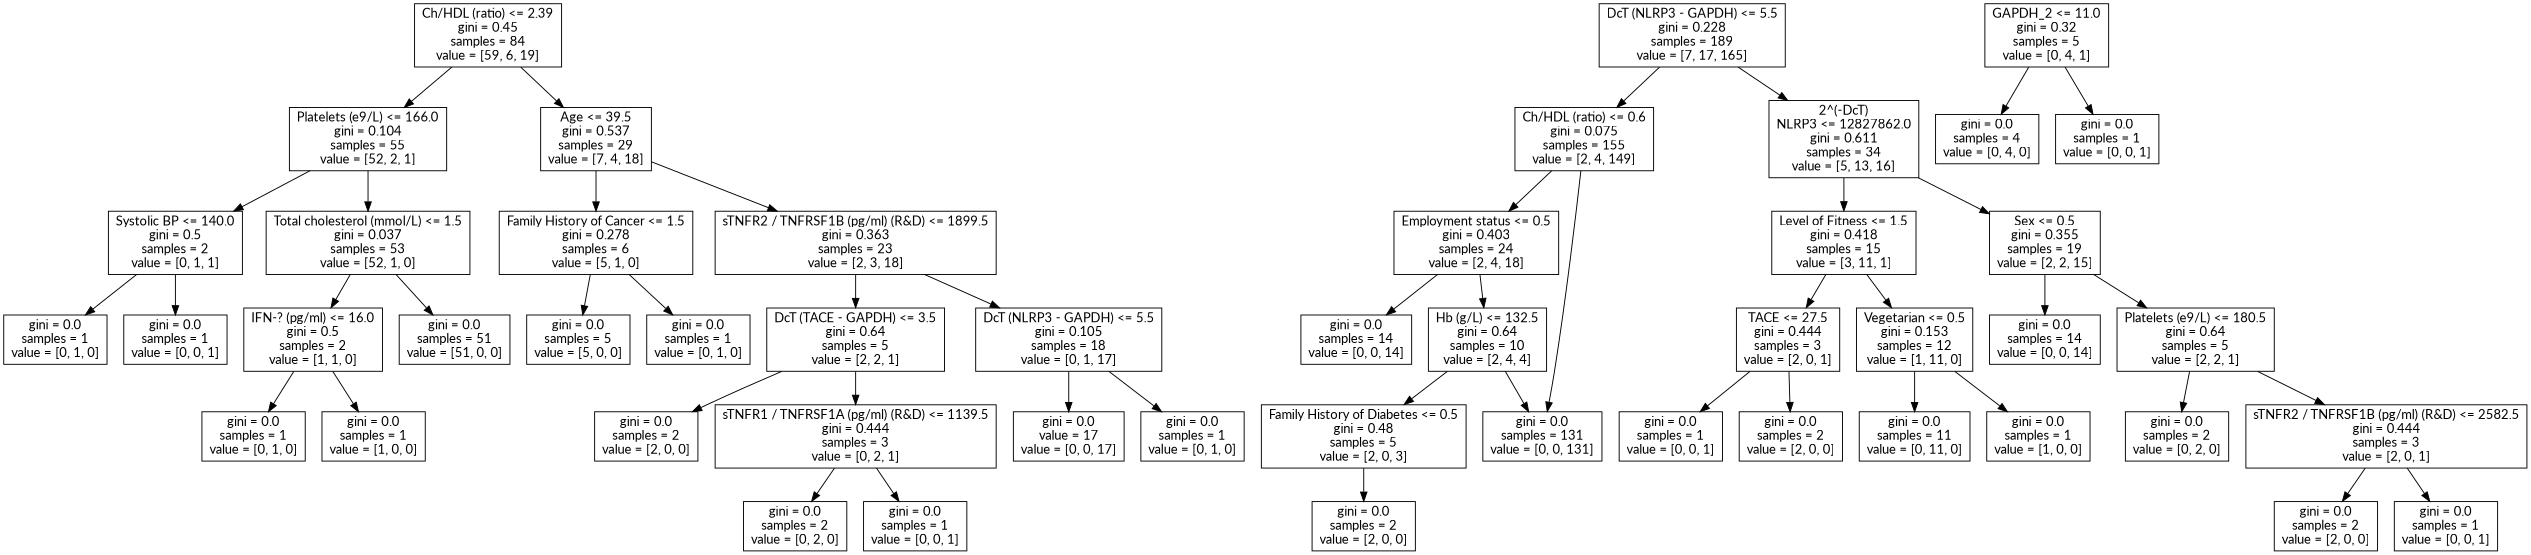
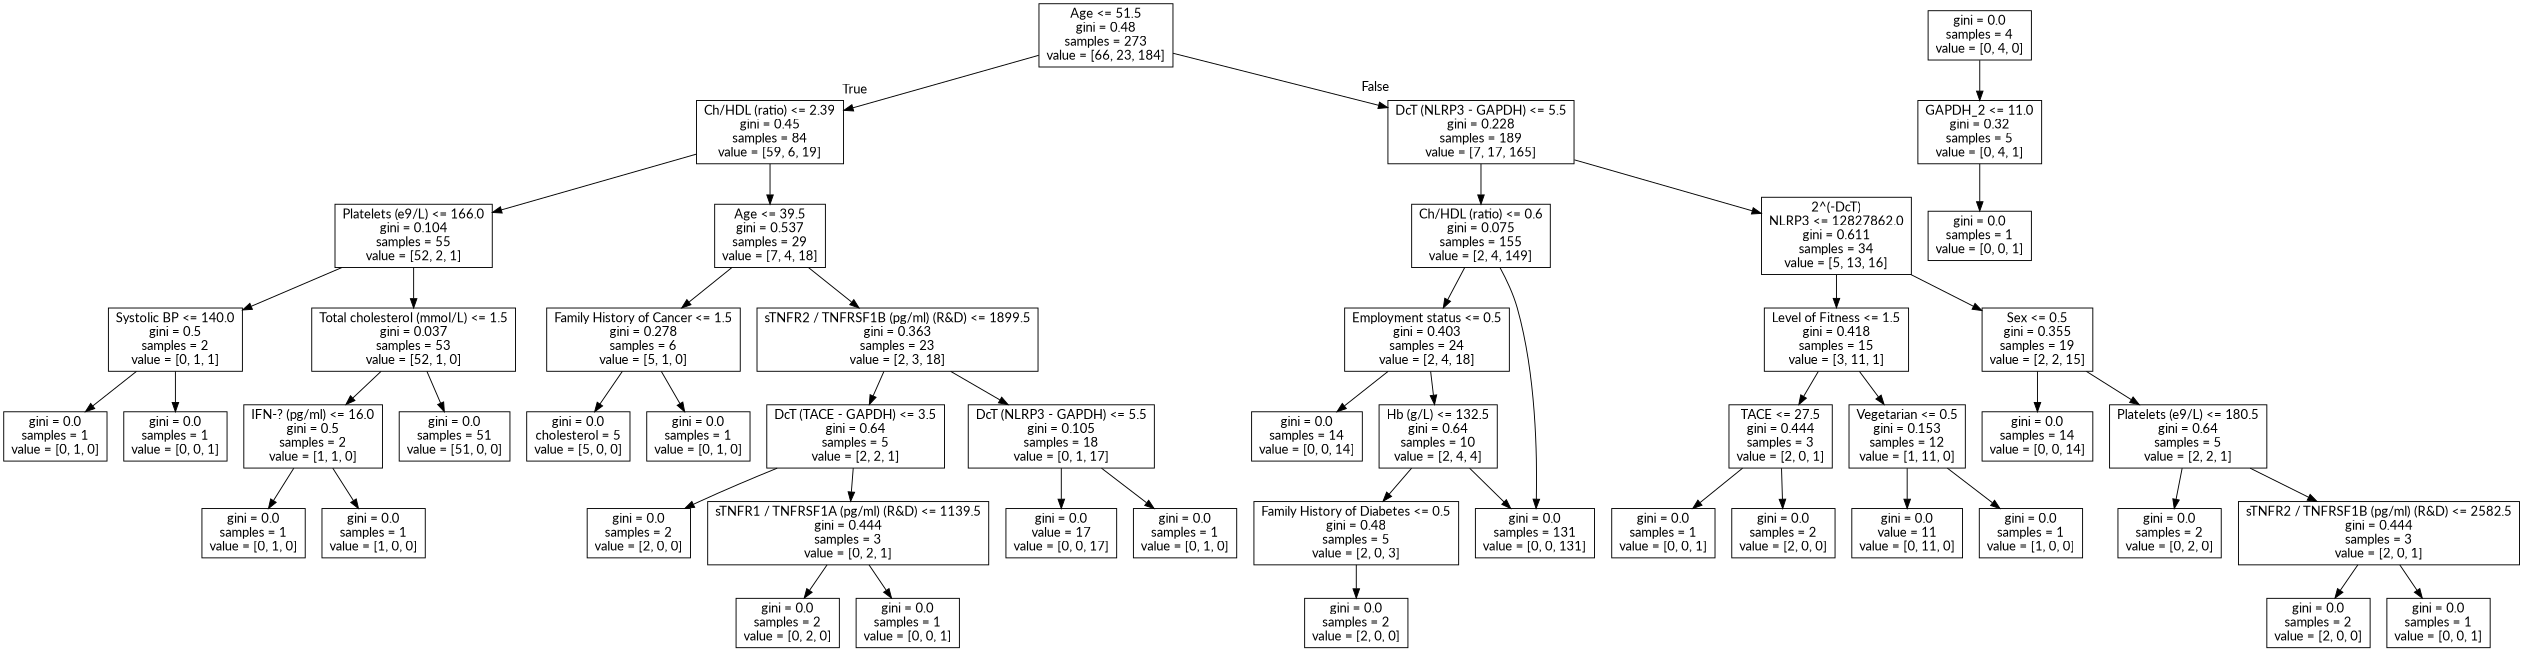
none -> (1106, 35)
(2017, 87) -> (1980, 76)
(578, 340) -> (578, 436)
(1915, 436) -> (1907, 533)
